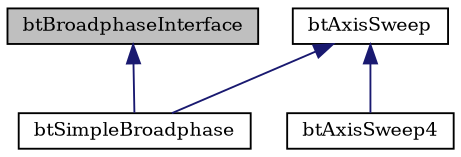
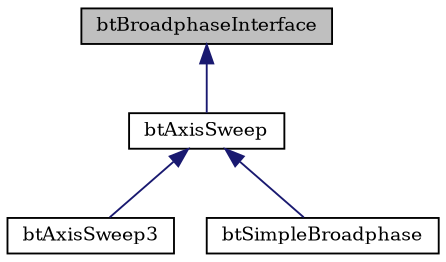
(134, 88) -> (207, 88)
(370, 131) -> (91, 236)
